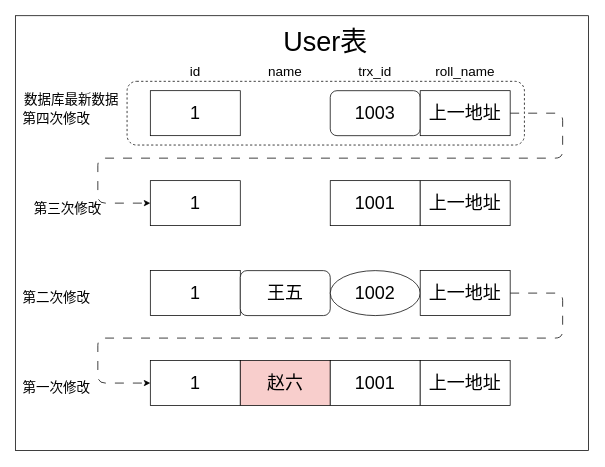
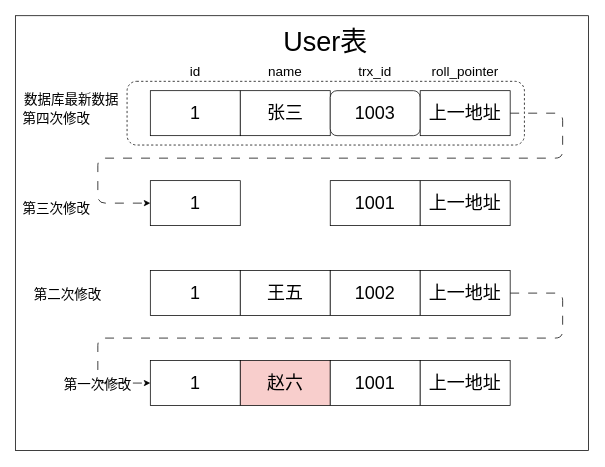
(465, 72) -> (465, 72)
none -> (285, 113)
(68, 203) -> (57, 203)
(57, 293) -> (68, 289)
(285, 293) -> (285, 293)
(375, 293) -> (375, 293)
(57, 383) -> (98, 379)
